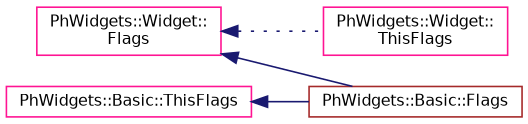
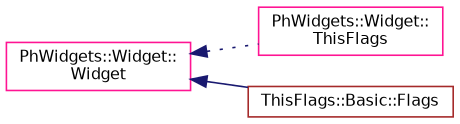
(129, 31) -> (98, 66)
(129, 102) -> none
(416, 102) -> (351, 102)
